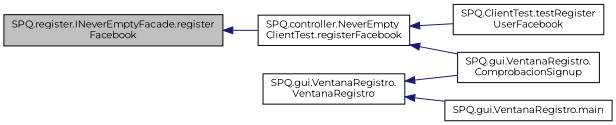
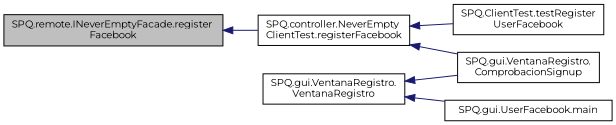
(113, 30) -> (113, 30)
(528, 110) -> (528, 110)
